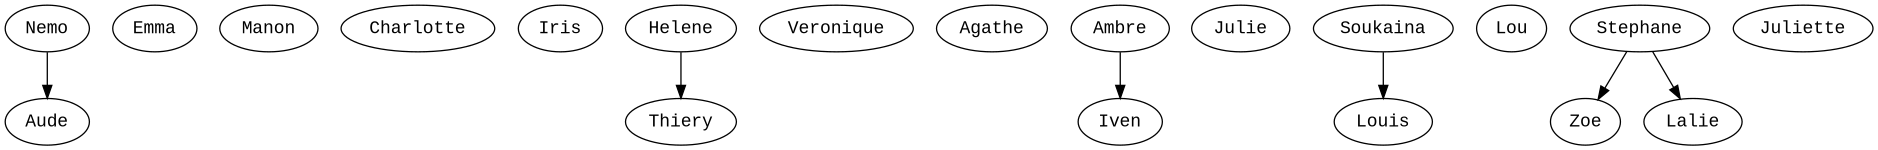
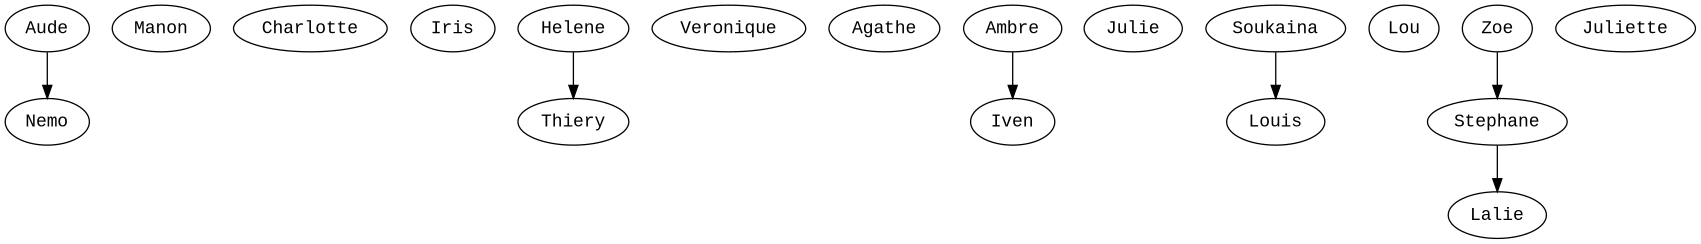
(155, 29) -> none
(47, 69) -> (47, 69)
(1616, 70) -> (1497, 69)
